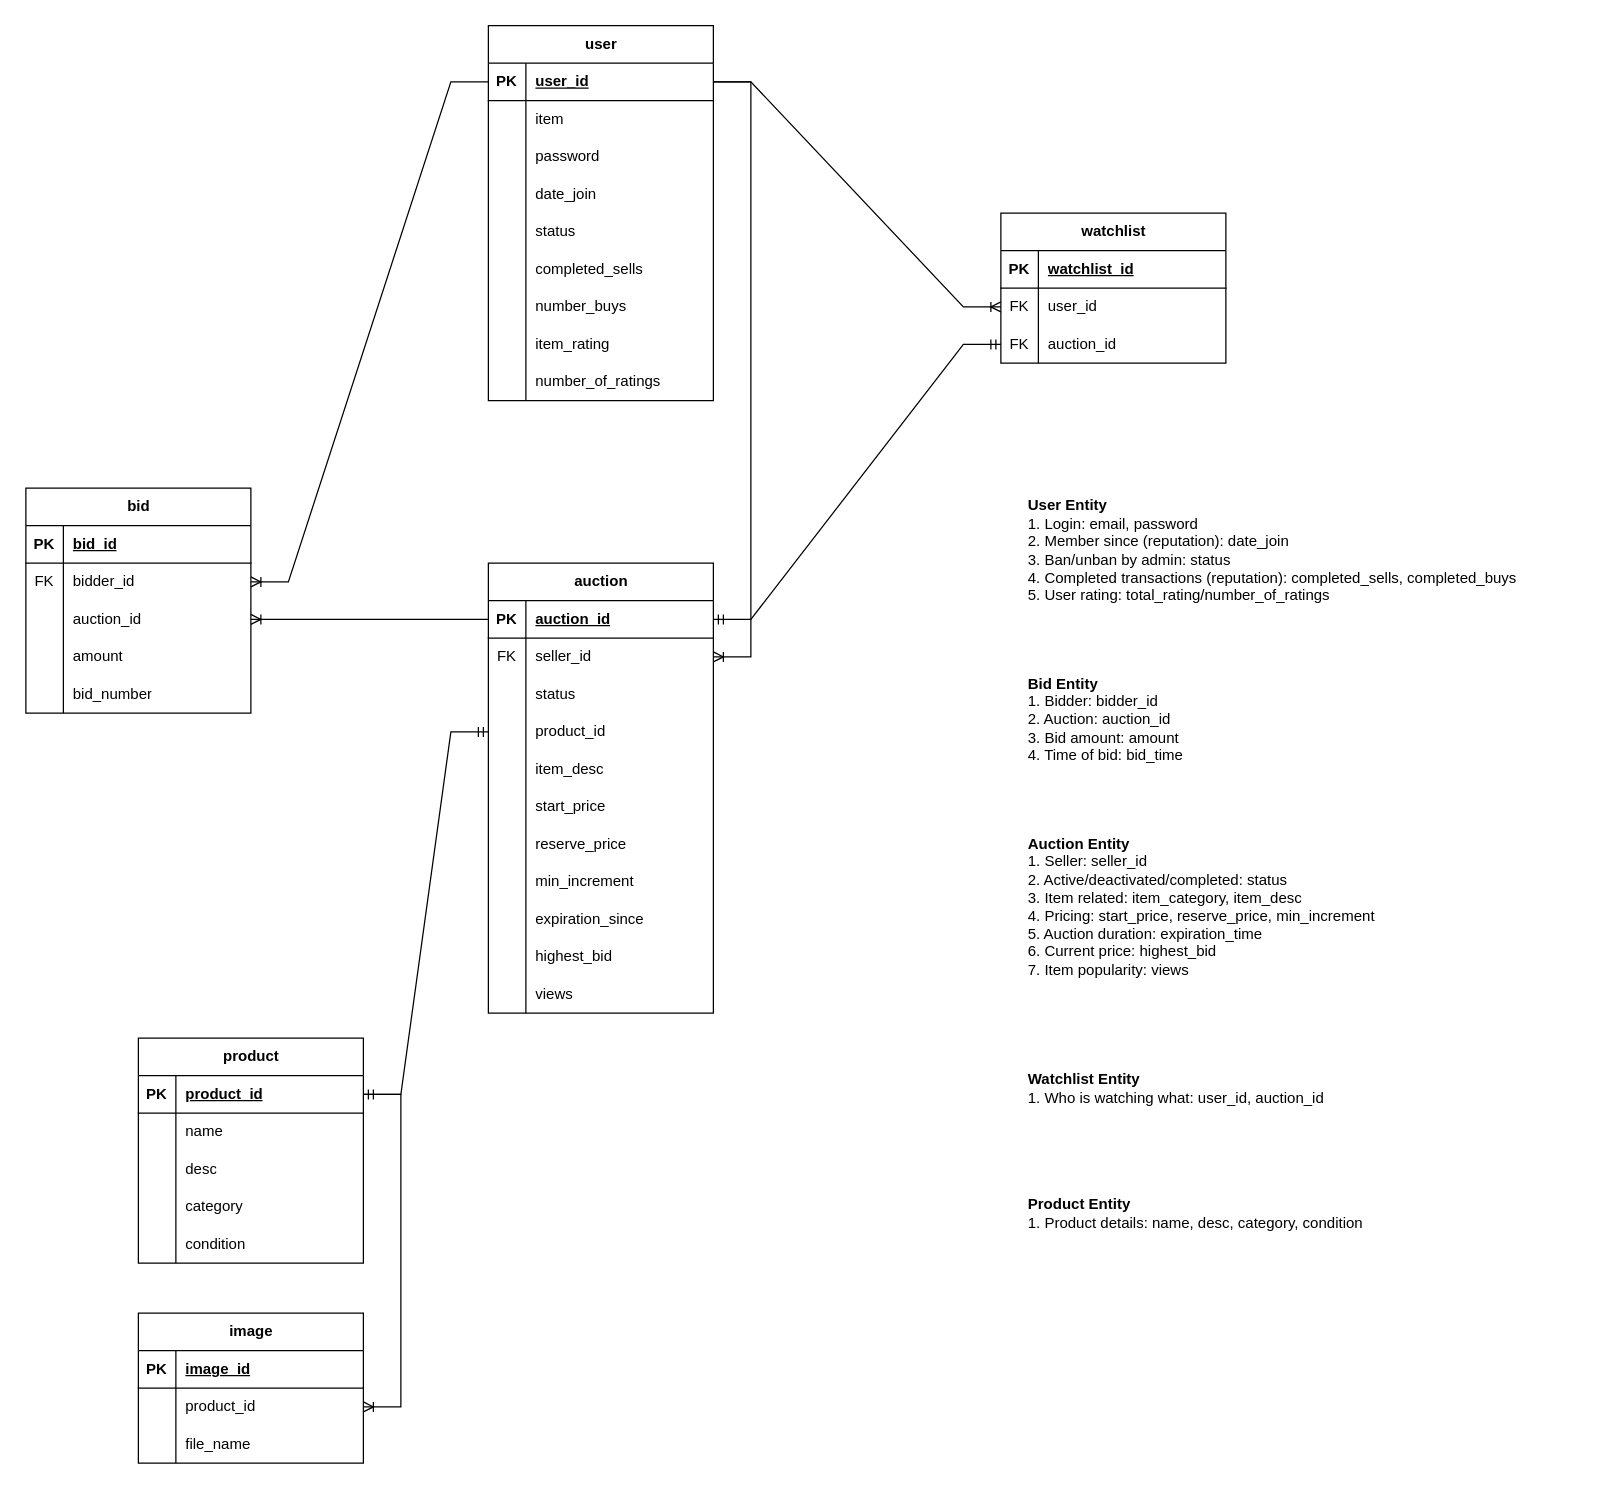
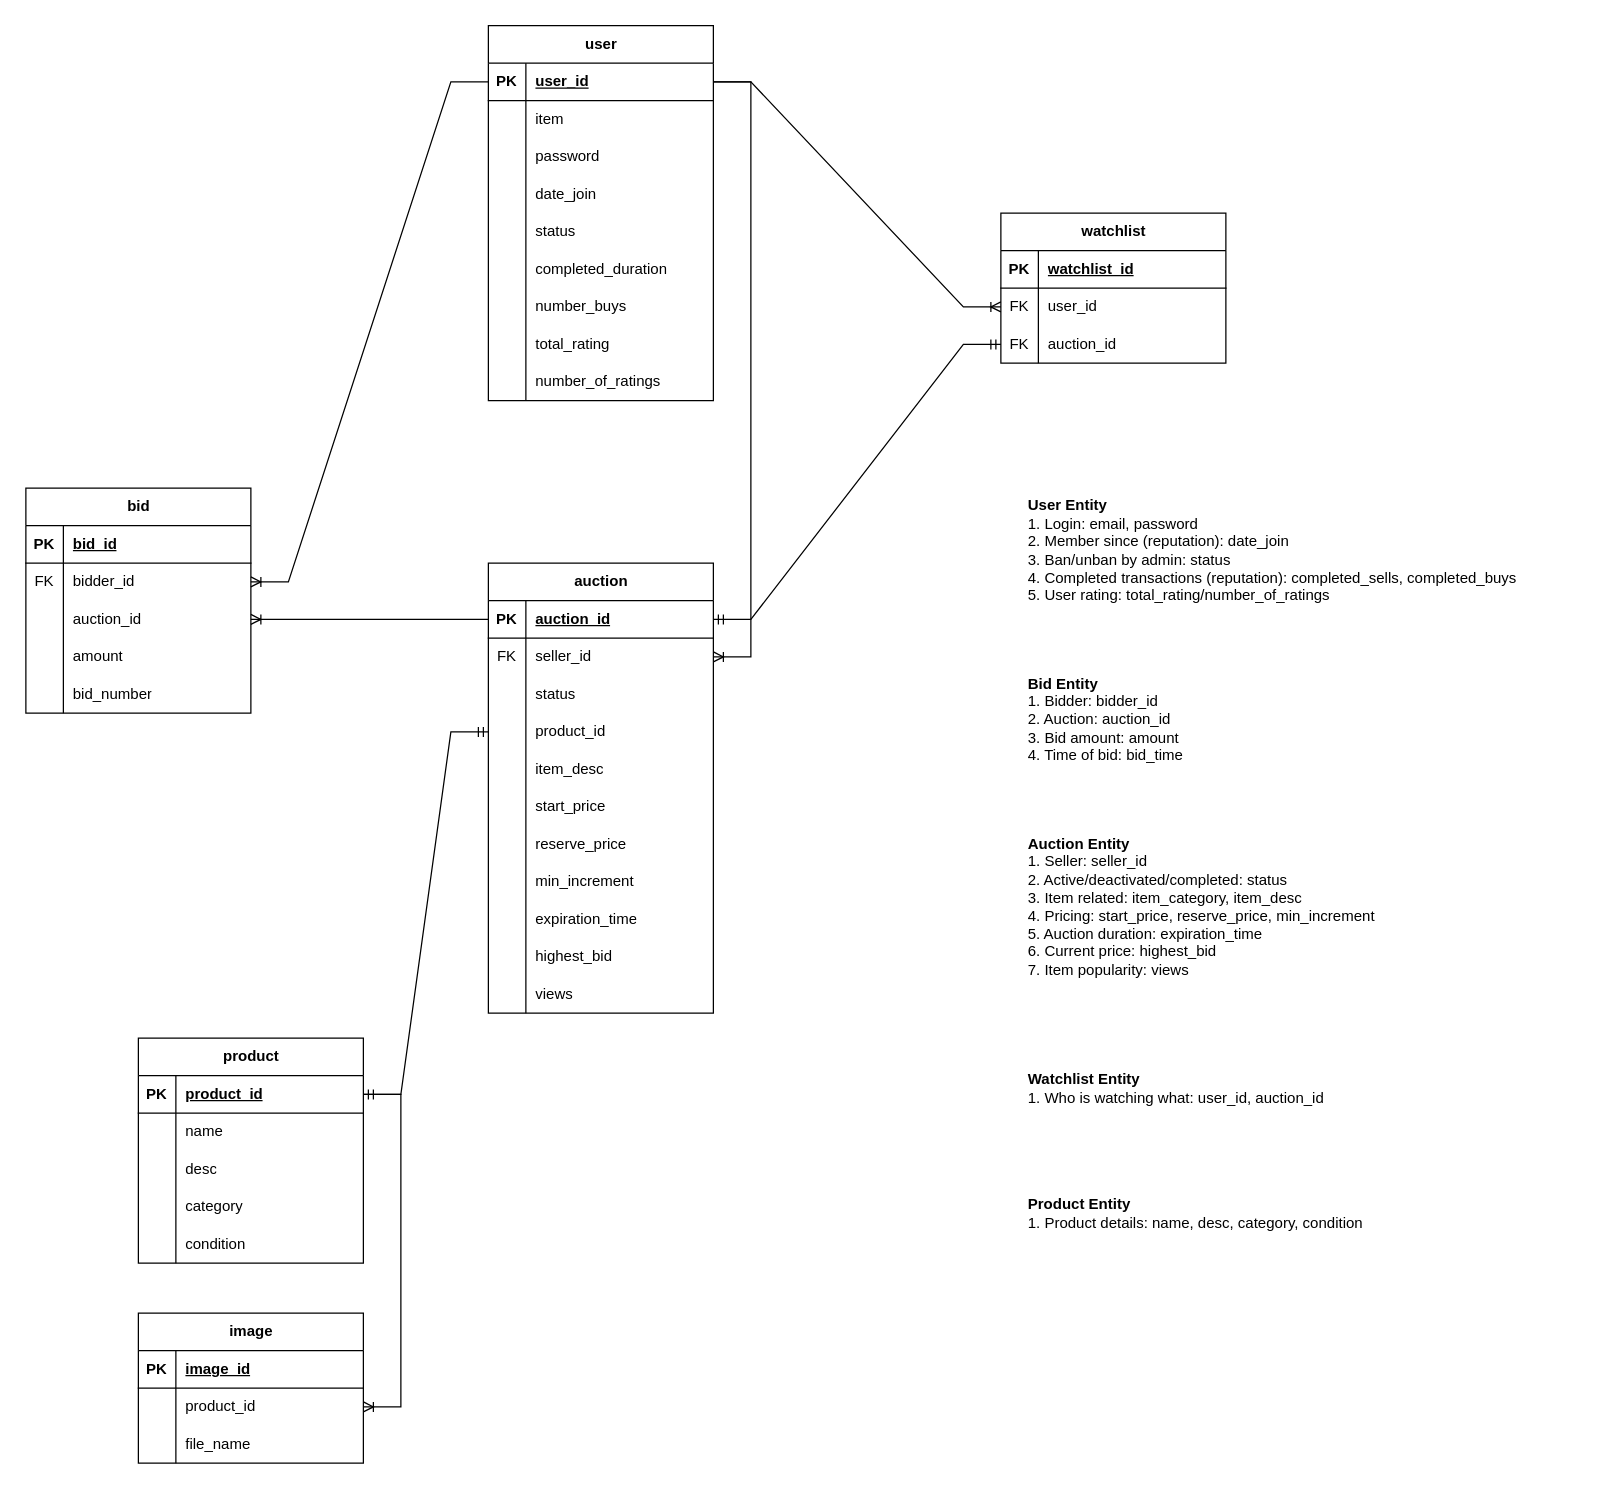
(593, 269) -> (607, 269)
(578, 344) -> (582, 344)
(597, 919) -> (593, 919)
